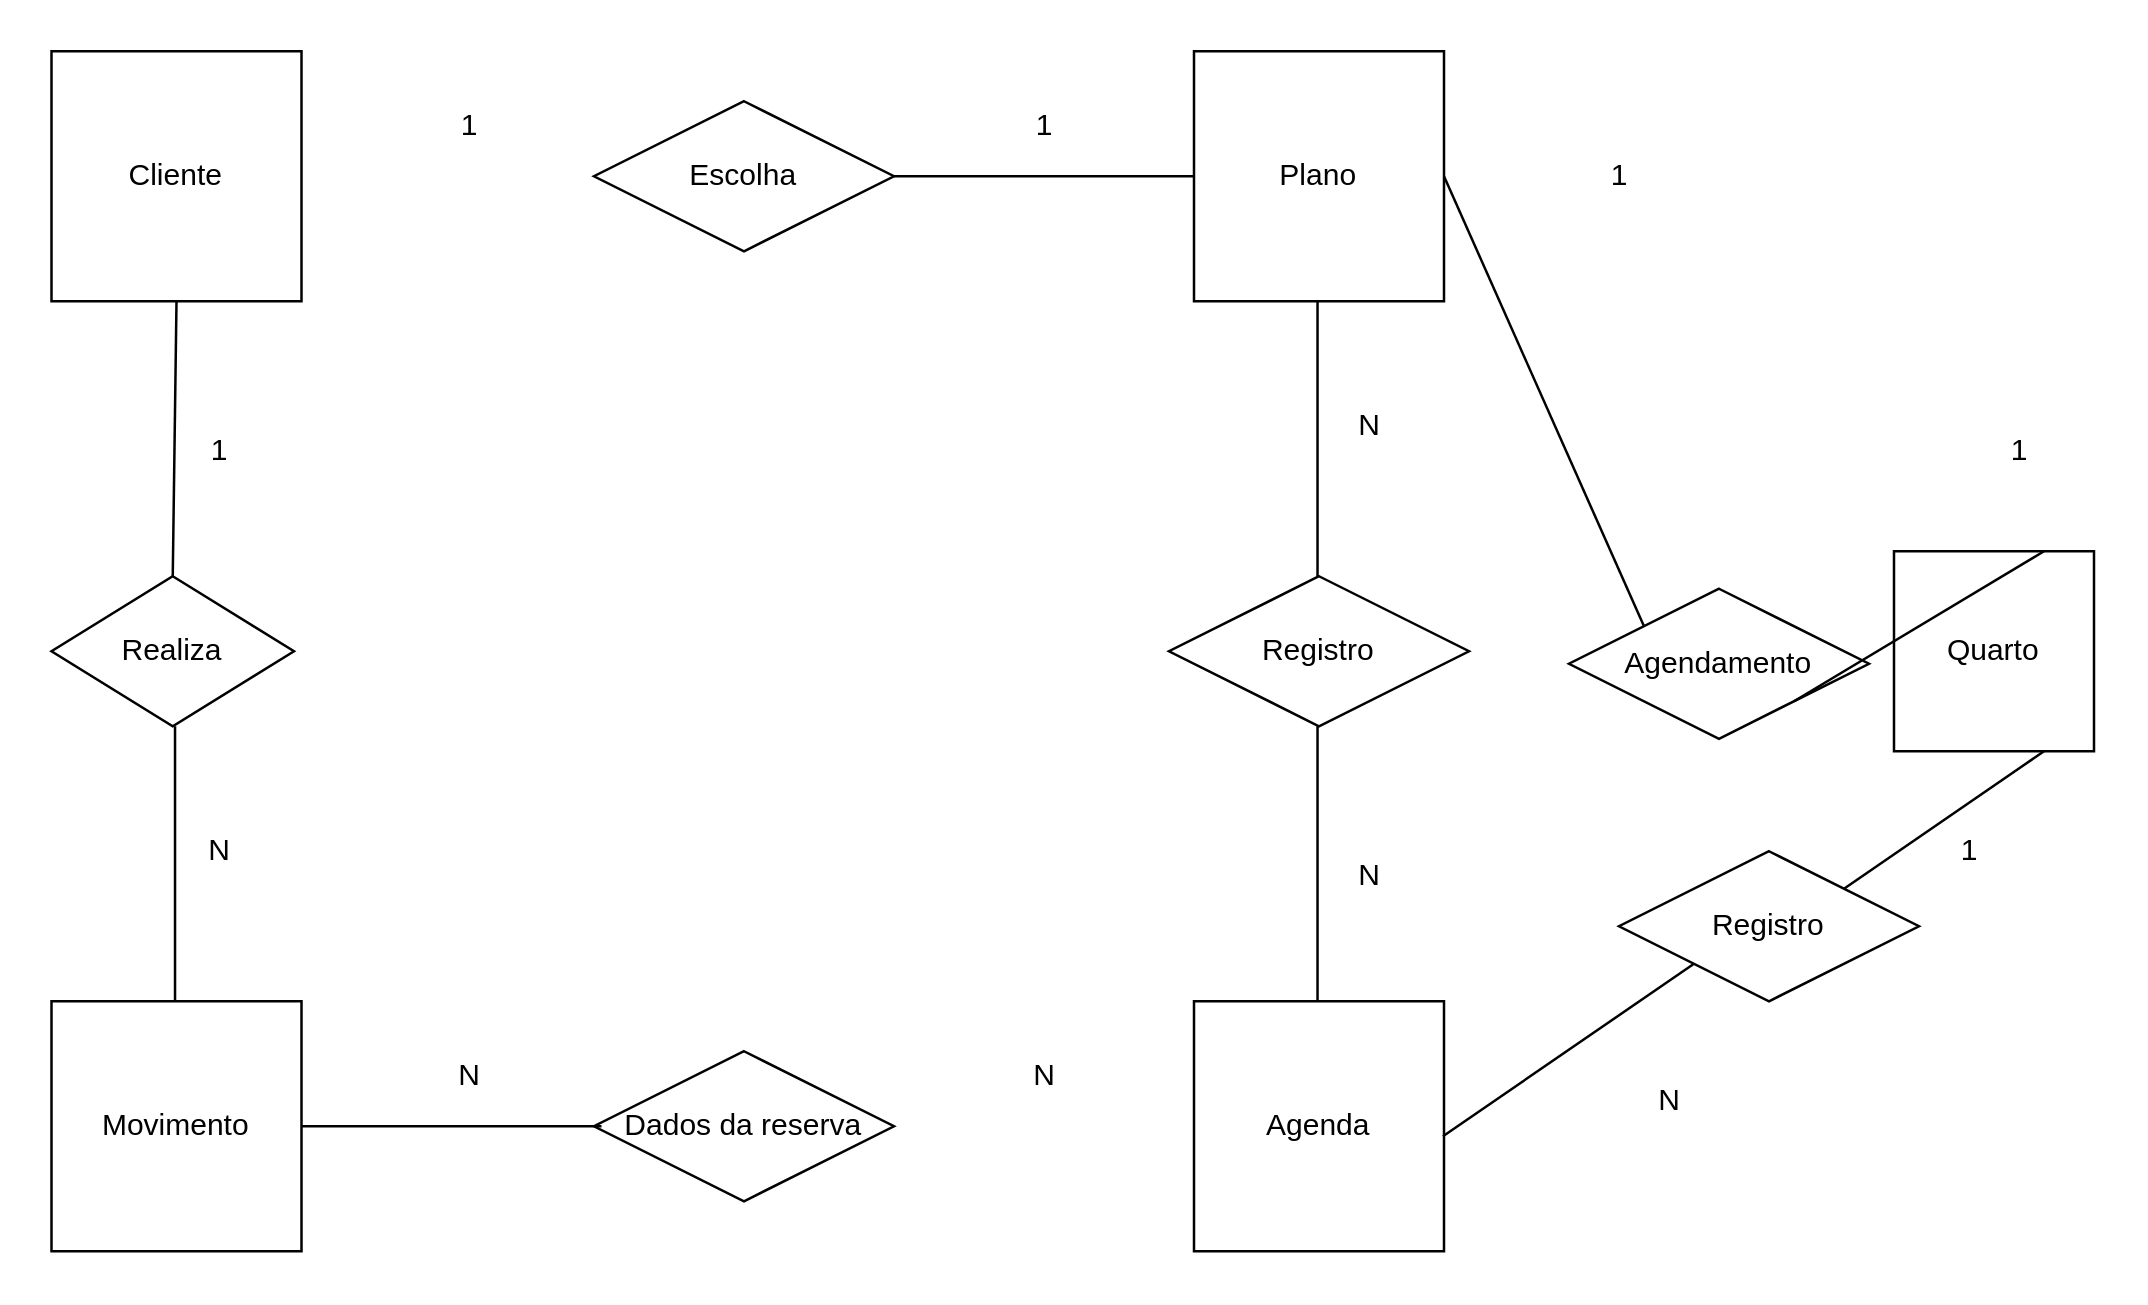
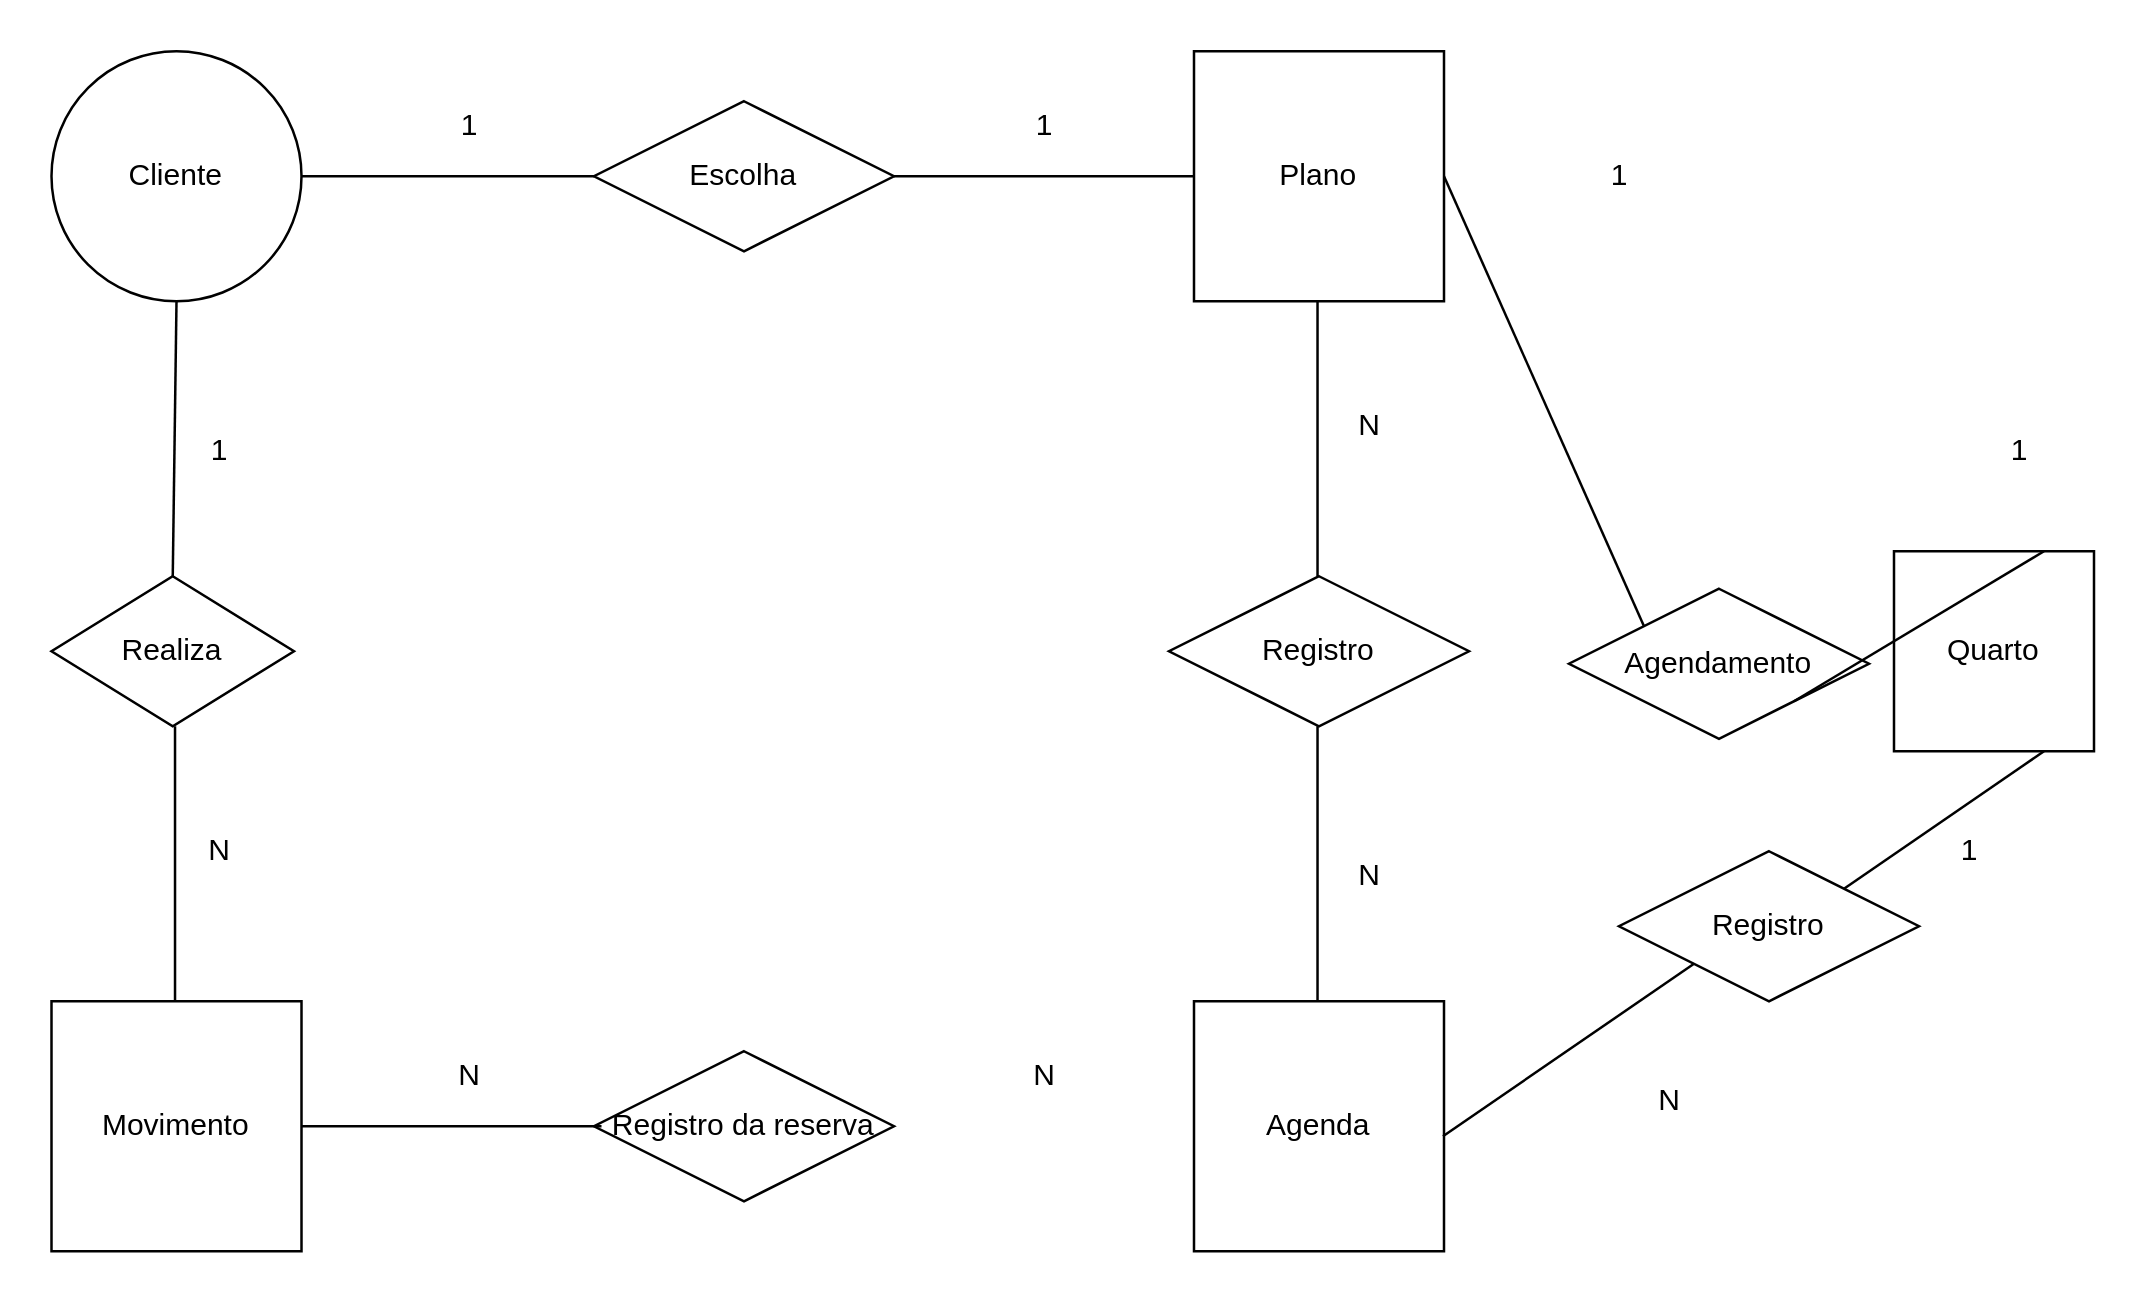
(176, 176) -> (176, 176)
none -> (448, 176)
(744, 1126) -> (744, 1126)
